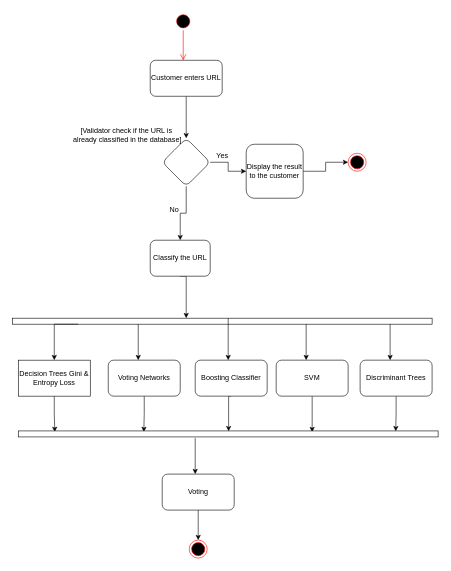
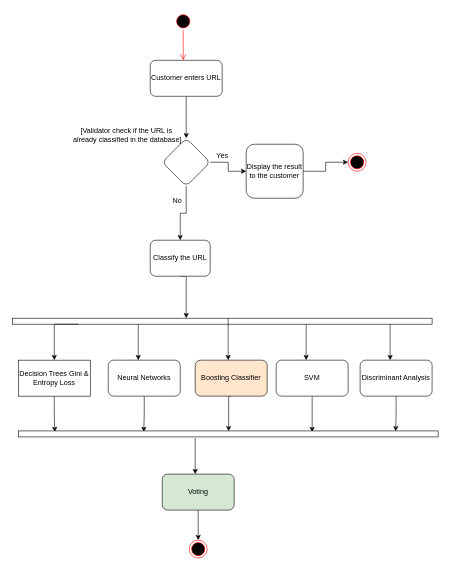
(174, 210) -> (177, 201)
(144, 378) -> (144, 378)
(231, 378) -> (231, 378)
(396, 378) -> (396, 378)
(198, 492) -> (198, 492)
